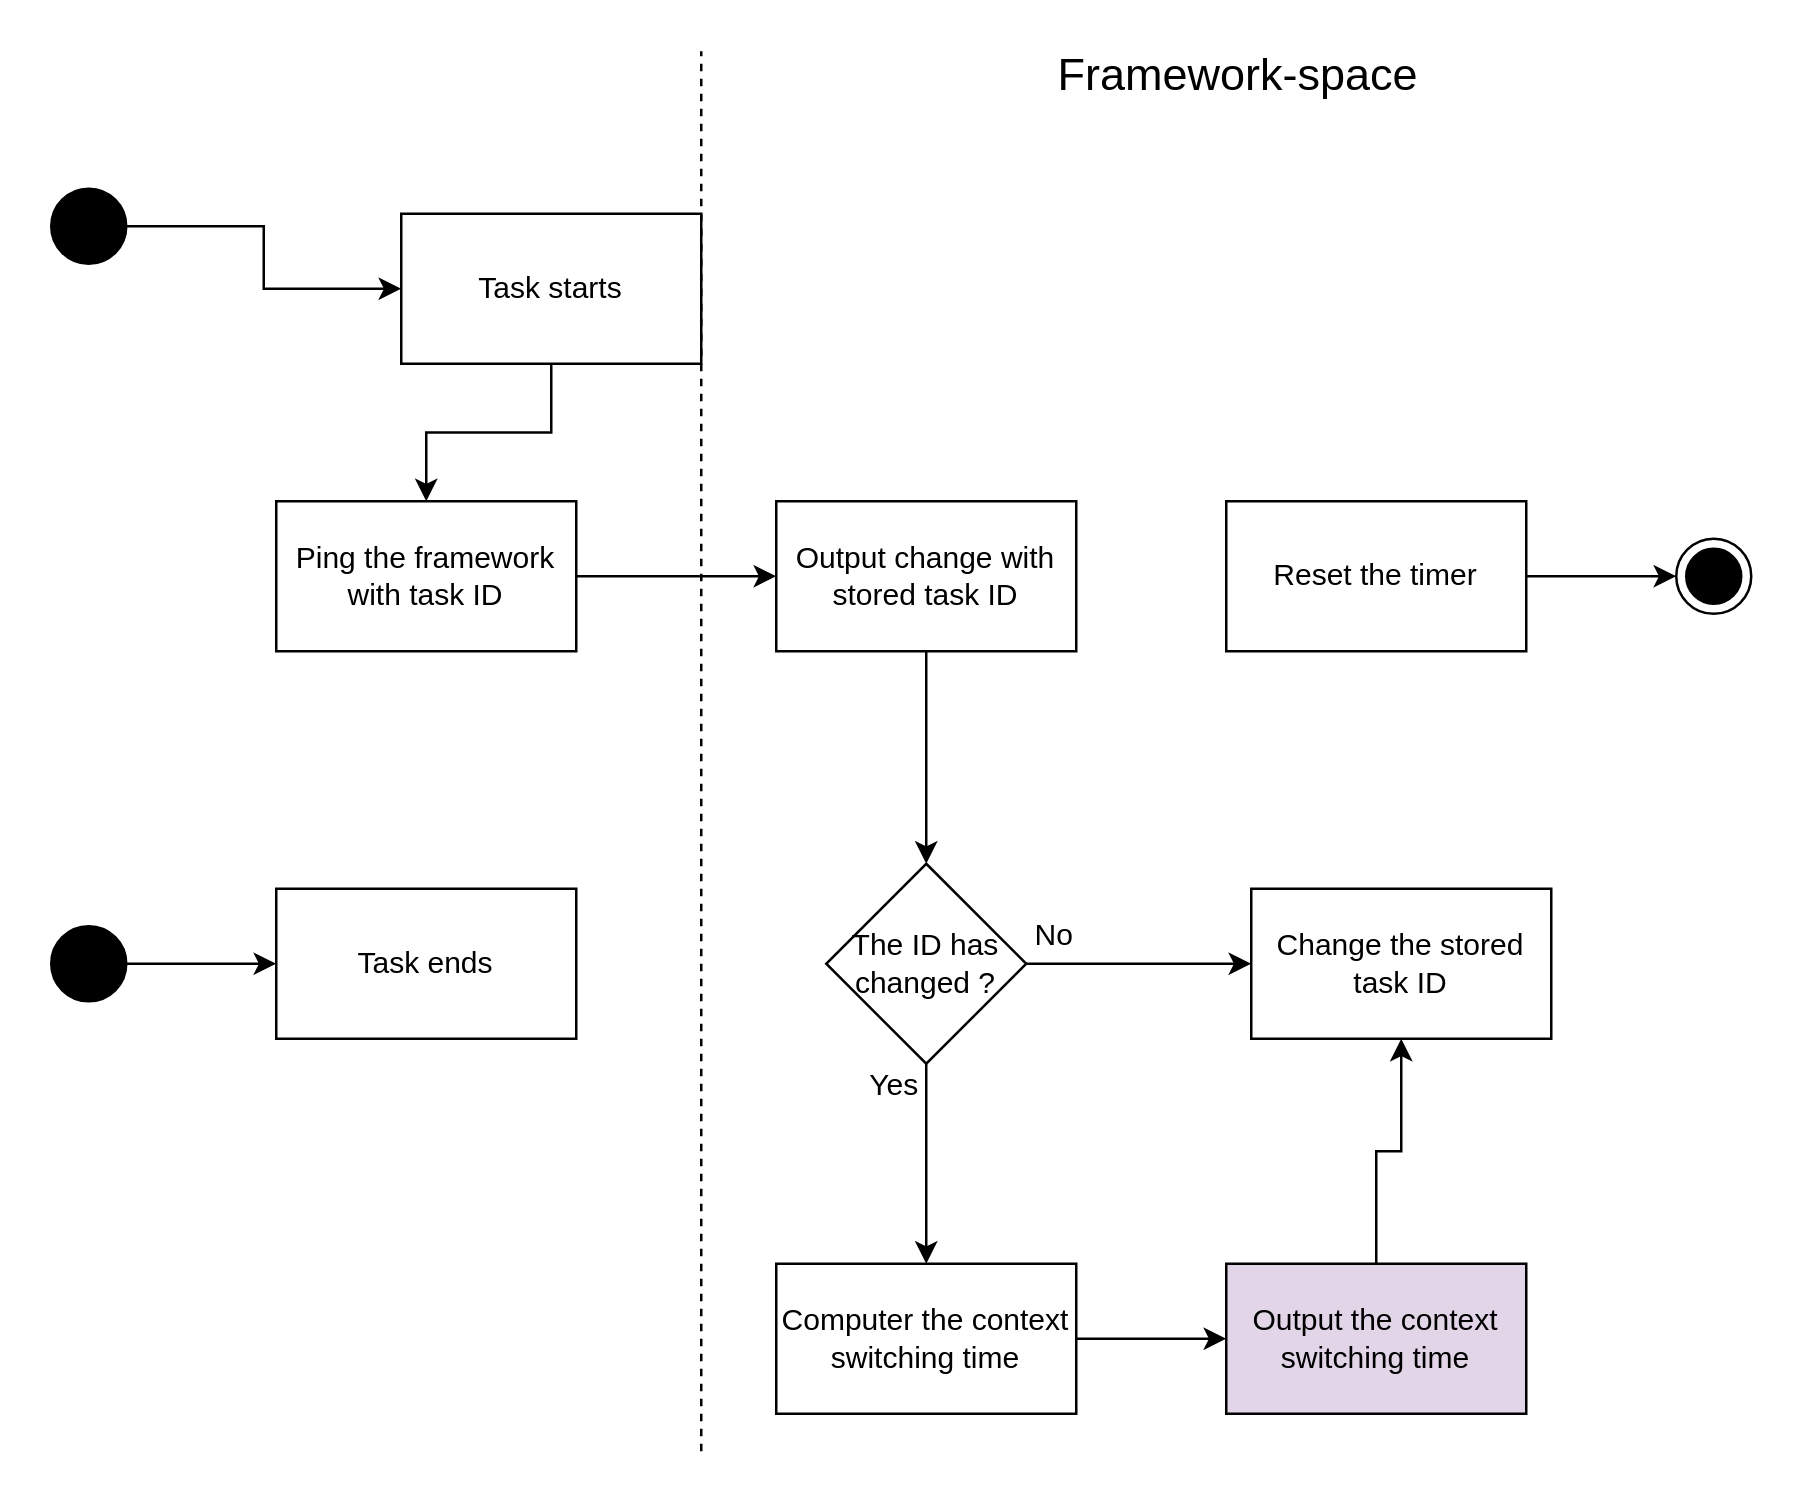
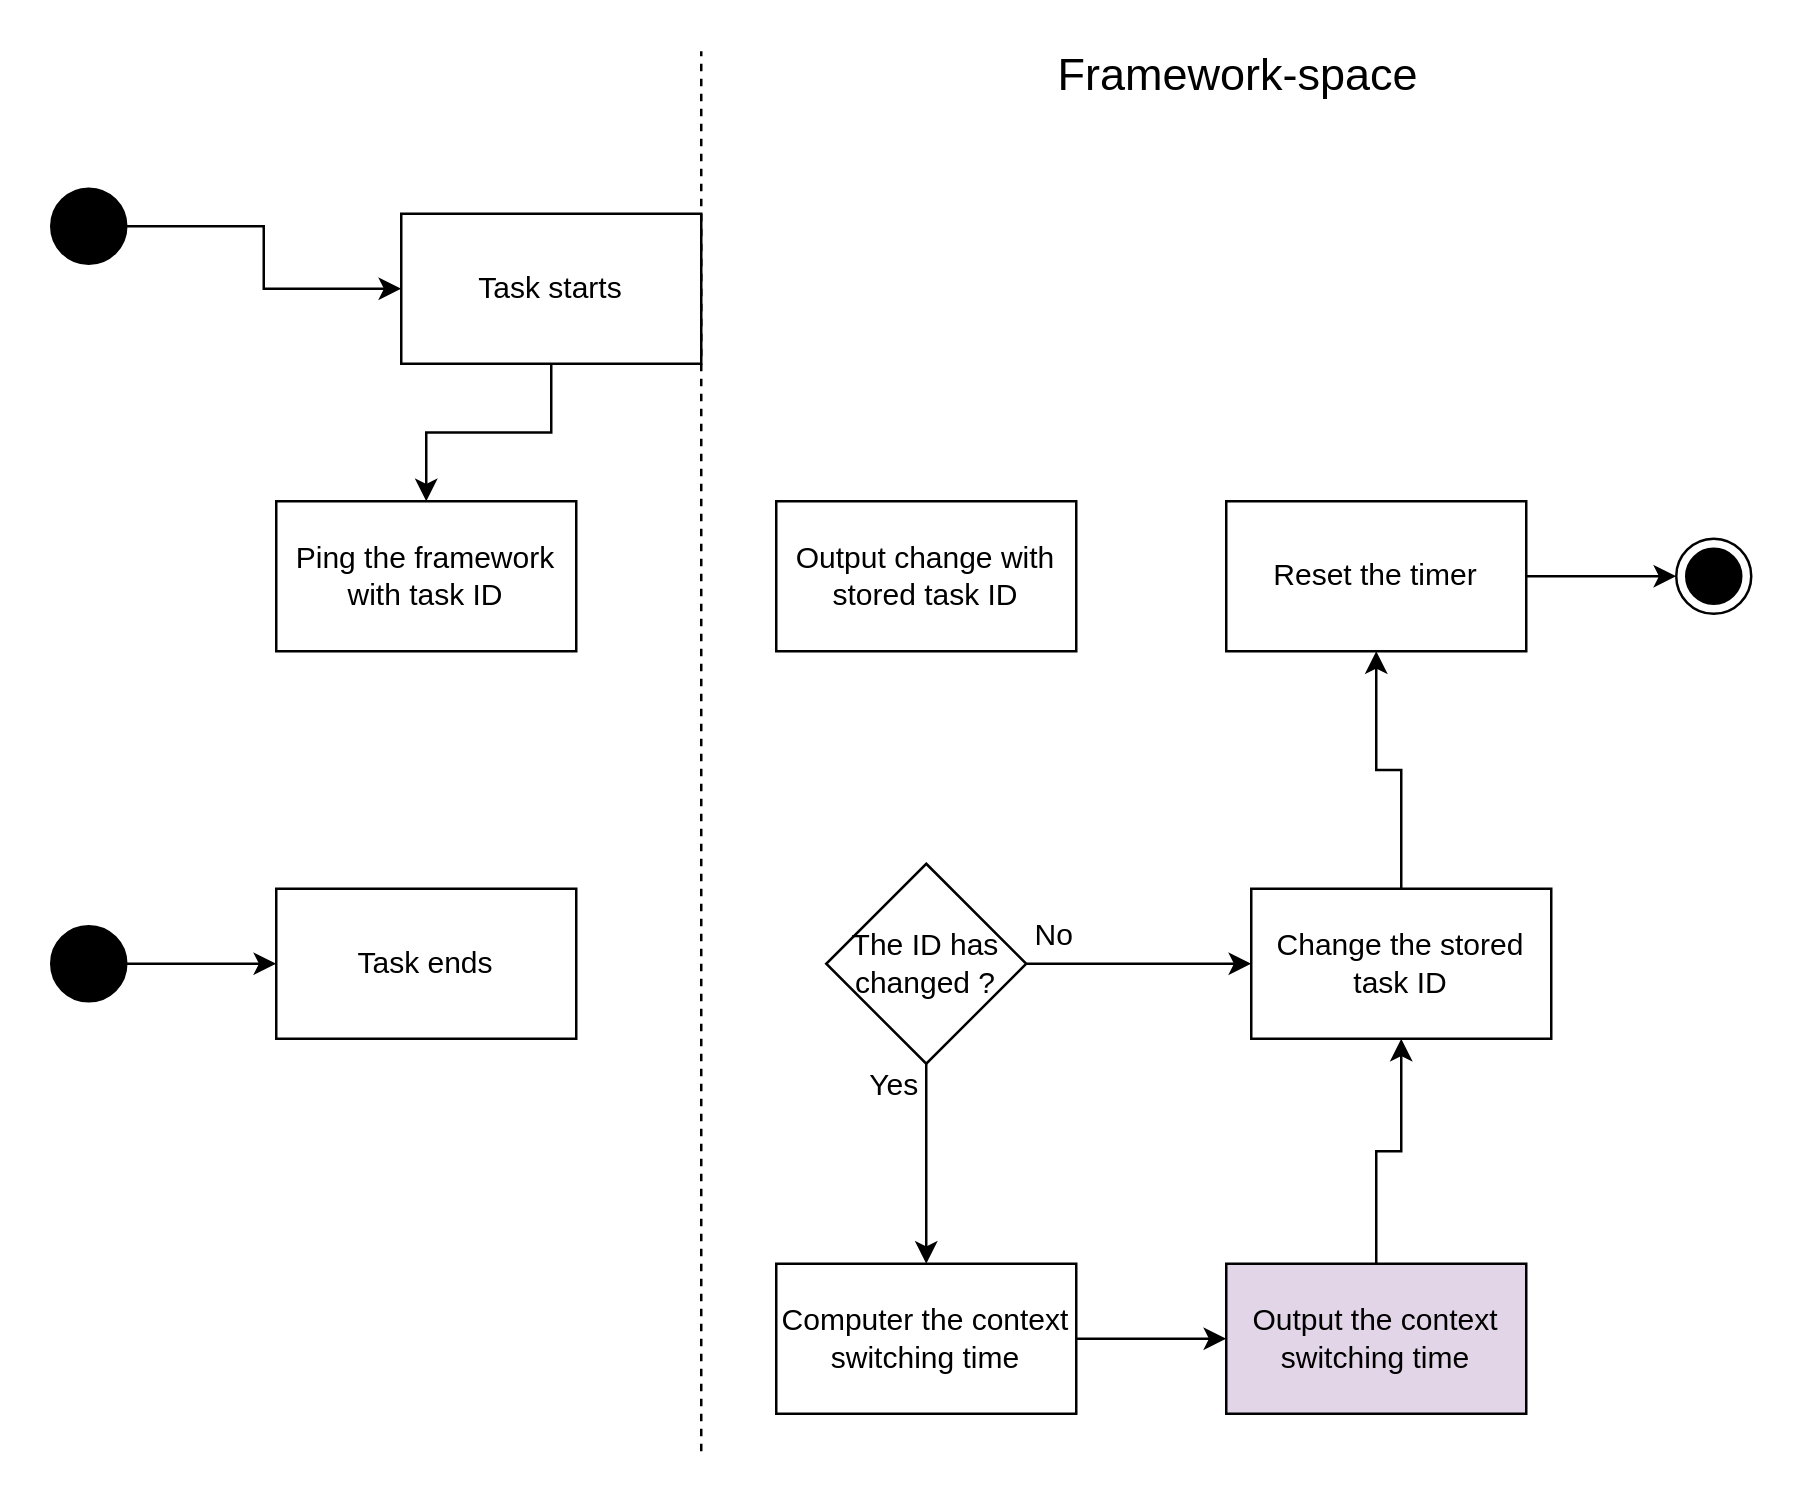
(636, 576) -> none
(926, 750) -> none
none -> (1396, 770)
